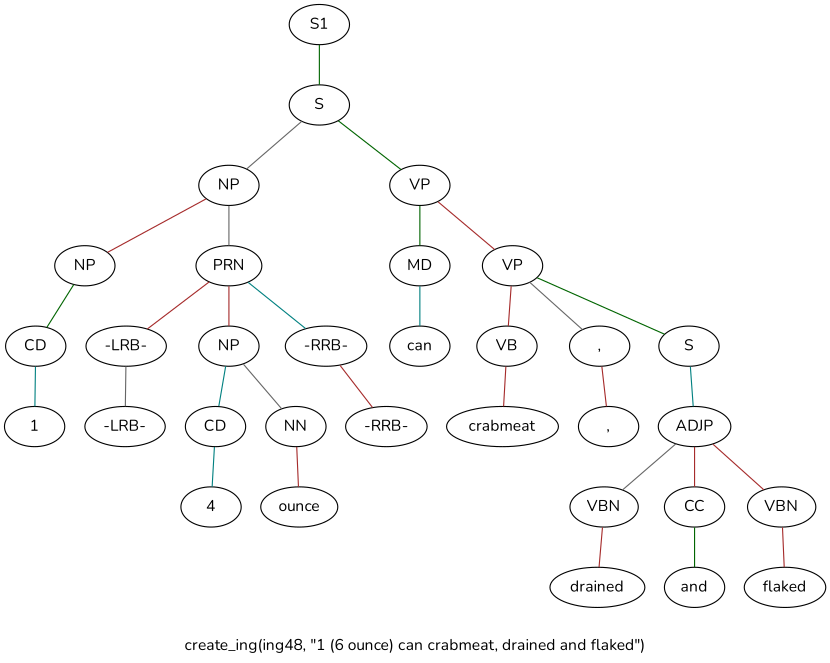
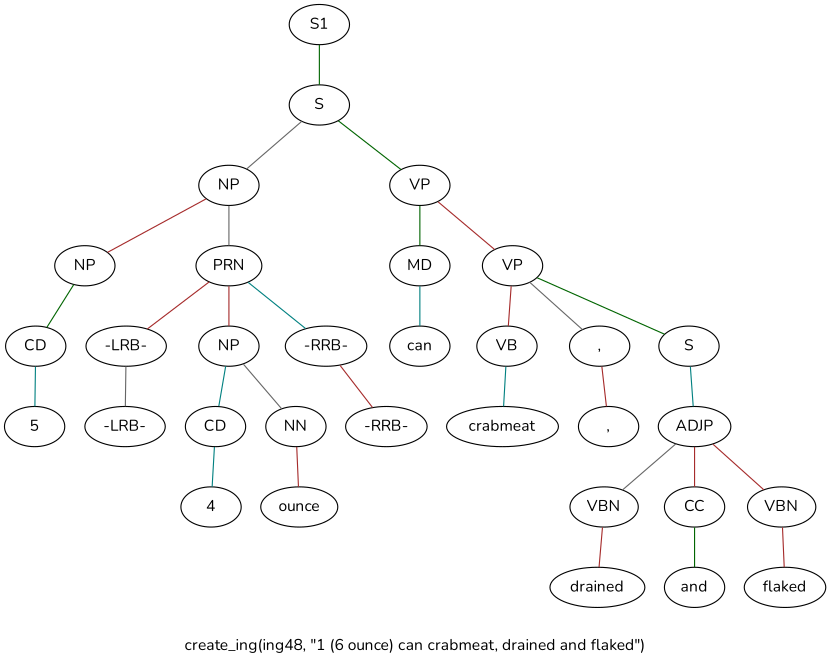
(505, 386) -> (505, 386)
(35, 427) -> (35, 427)
